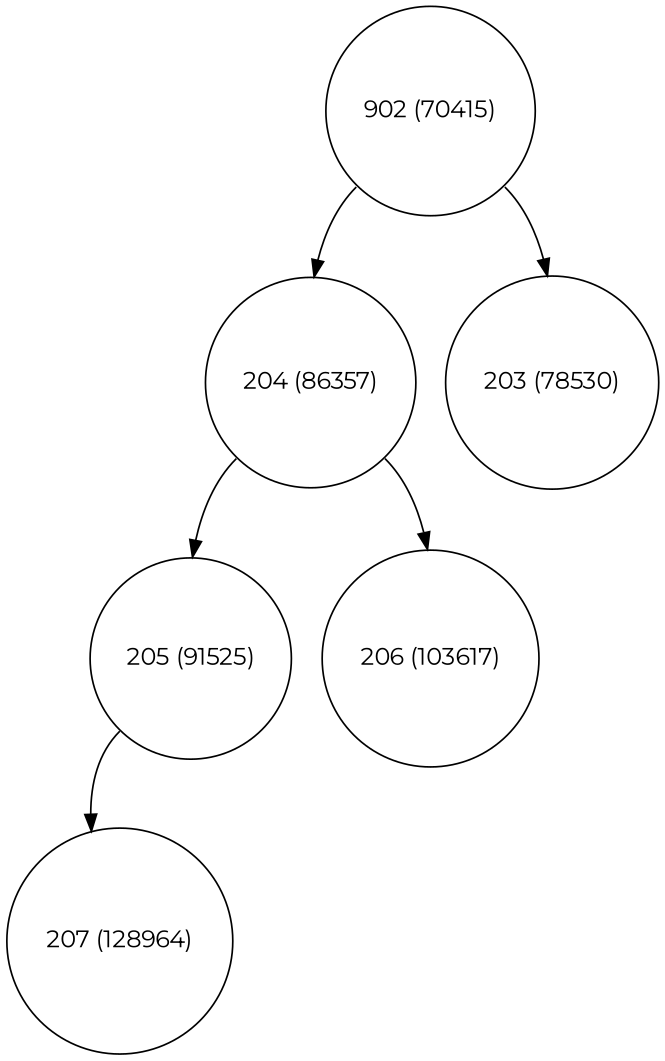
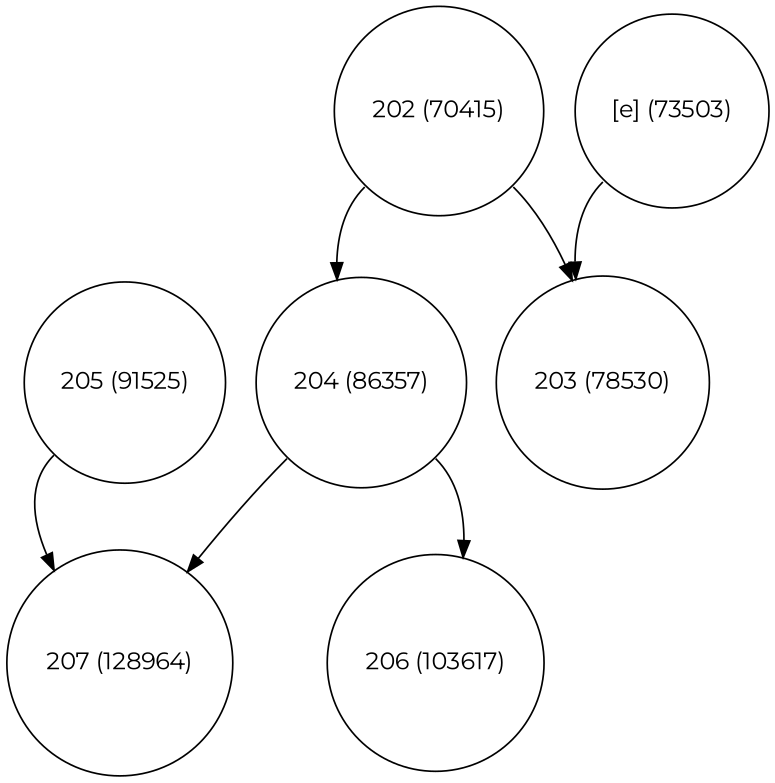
(431, 111) -> (439, 111)
none -> (672, 111)
(210, 497) -> (241, 507)
